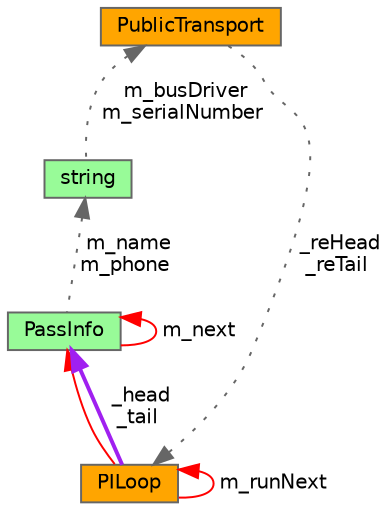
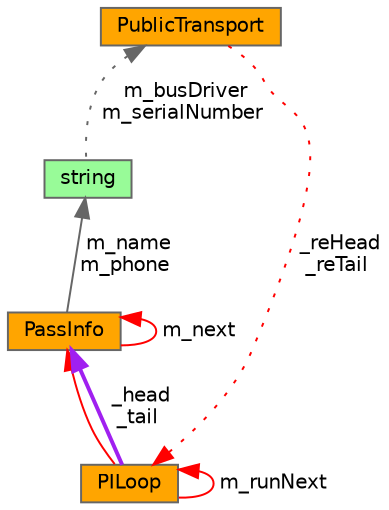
(290, 251) -> (290, 251)
(75, 265) -> (75, 265)
(64, 331) -> (64, 331)
